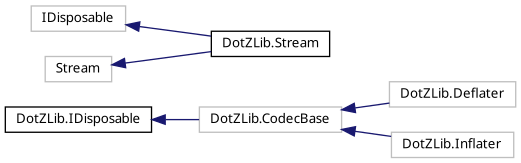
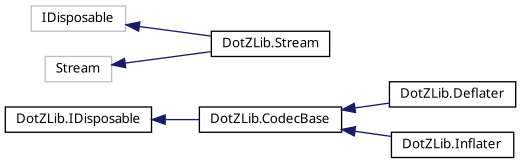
(453, 94) -> (453, 94)
(270, 120) -> (270, 120)
(453, 145) -> (453, 145)
